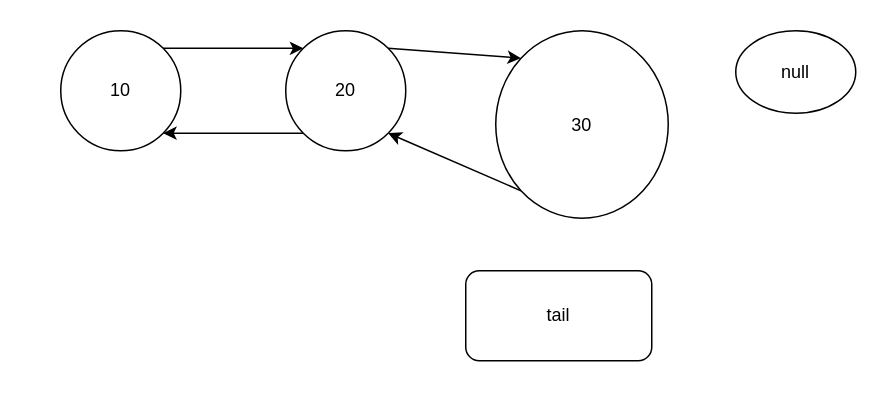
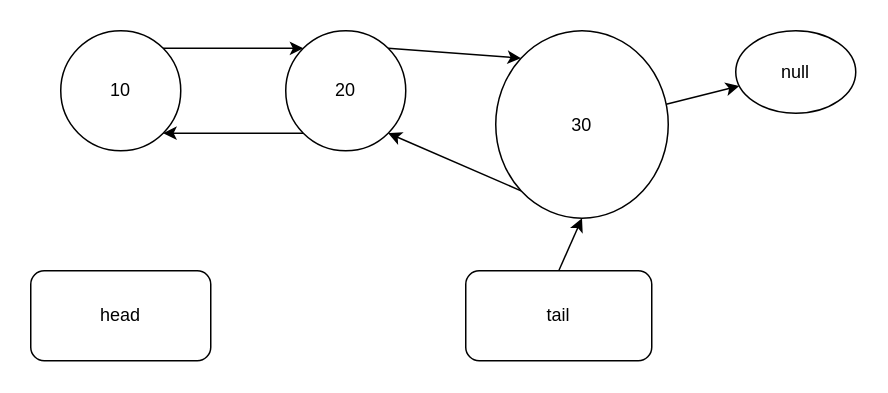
none -> (698, 96)
none -> (568, 249)
none -> (121, 316)
